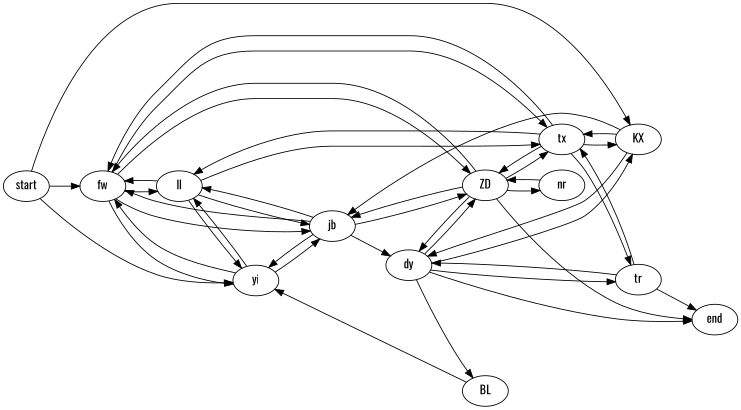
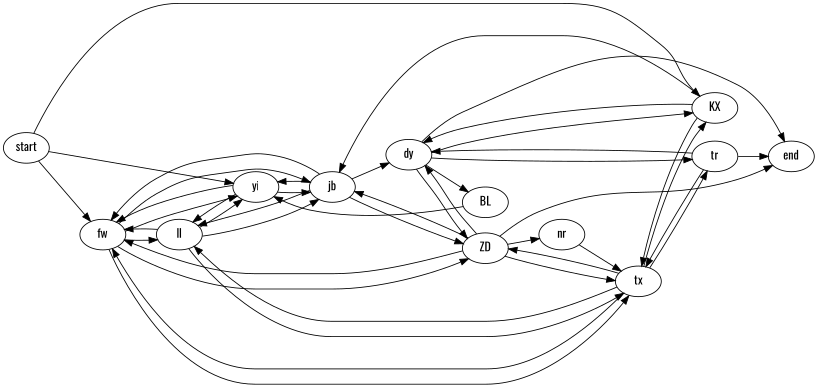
(528, 180) -> (597, 256)
